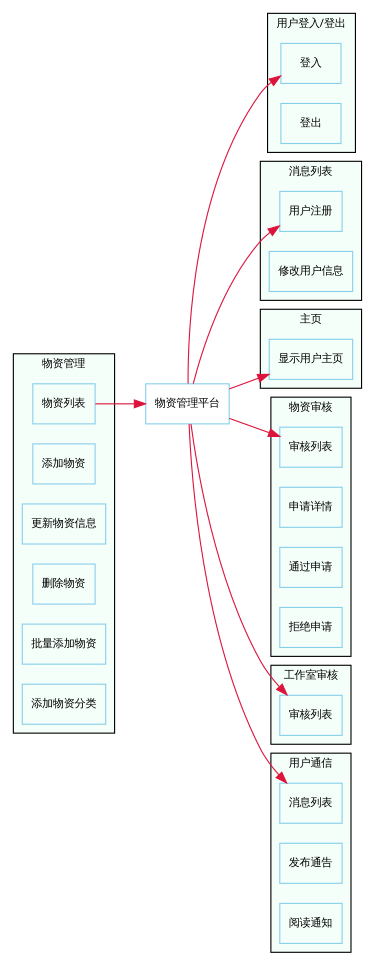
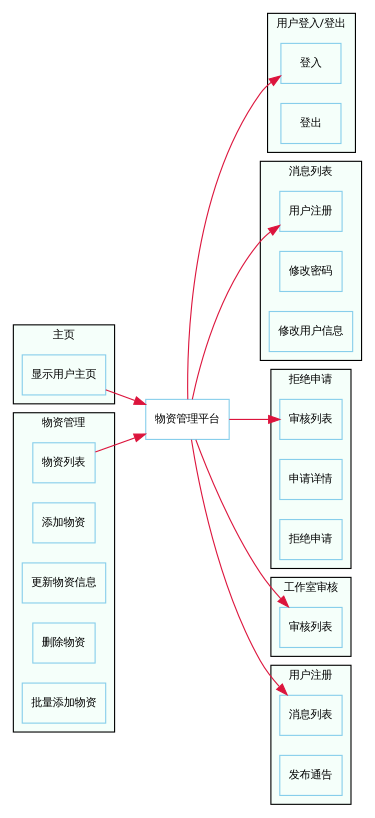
none -> (311, 271)
(244, 384) -> (122, 396)
(311, 408) -> (311, 380)
(311, 567) -> none
(64, 704) -> none
(311, 764) -> (311, 676)
(311, 923) -> none
